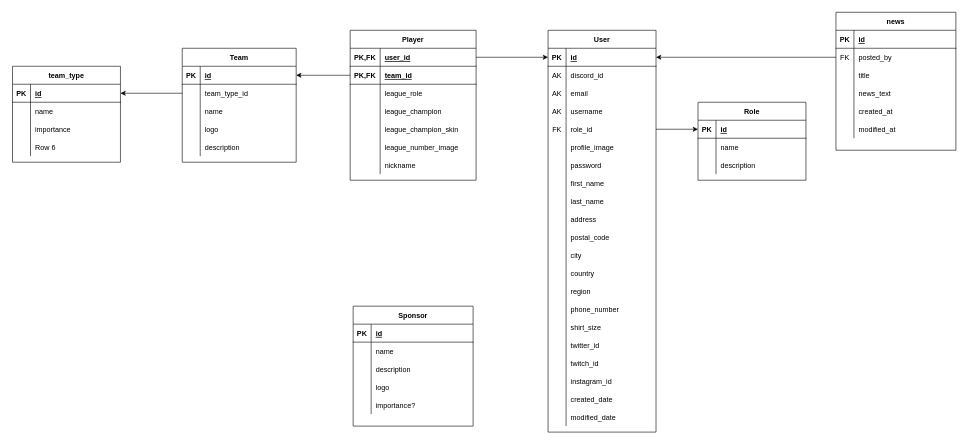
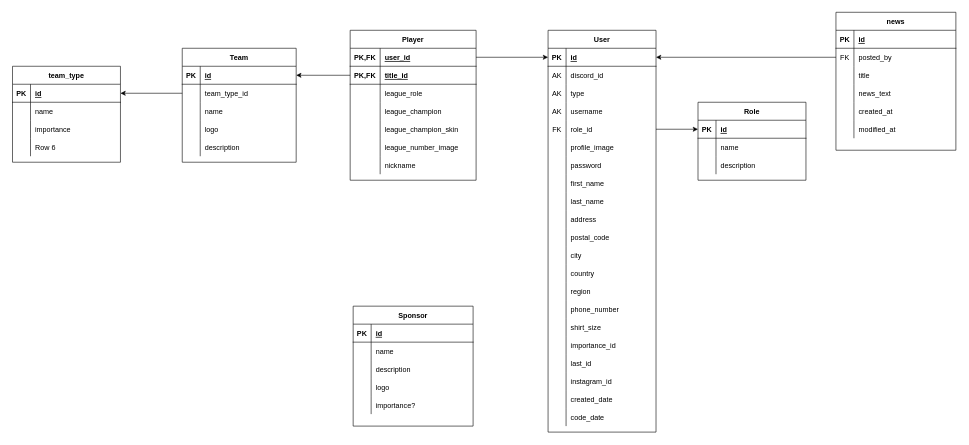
(398, 76) -> (398, 76)
(579, 94) -> (579, 94)
(589, 346) -> (595, 346)
(587, 364) -> (583, 364)
(595, 418) -> (589, 418)
